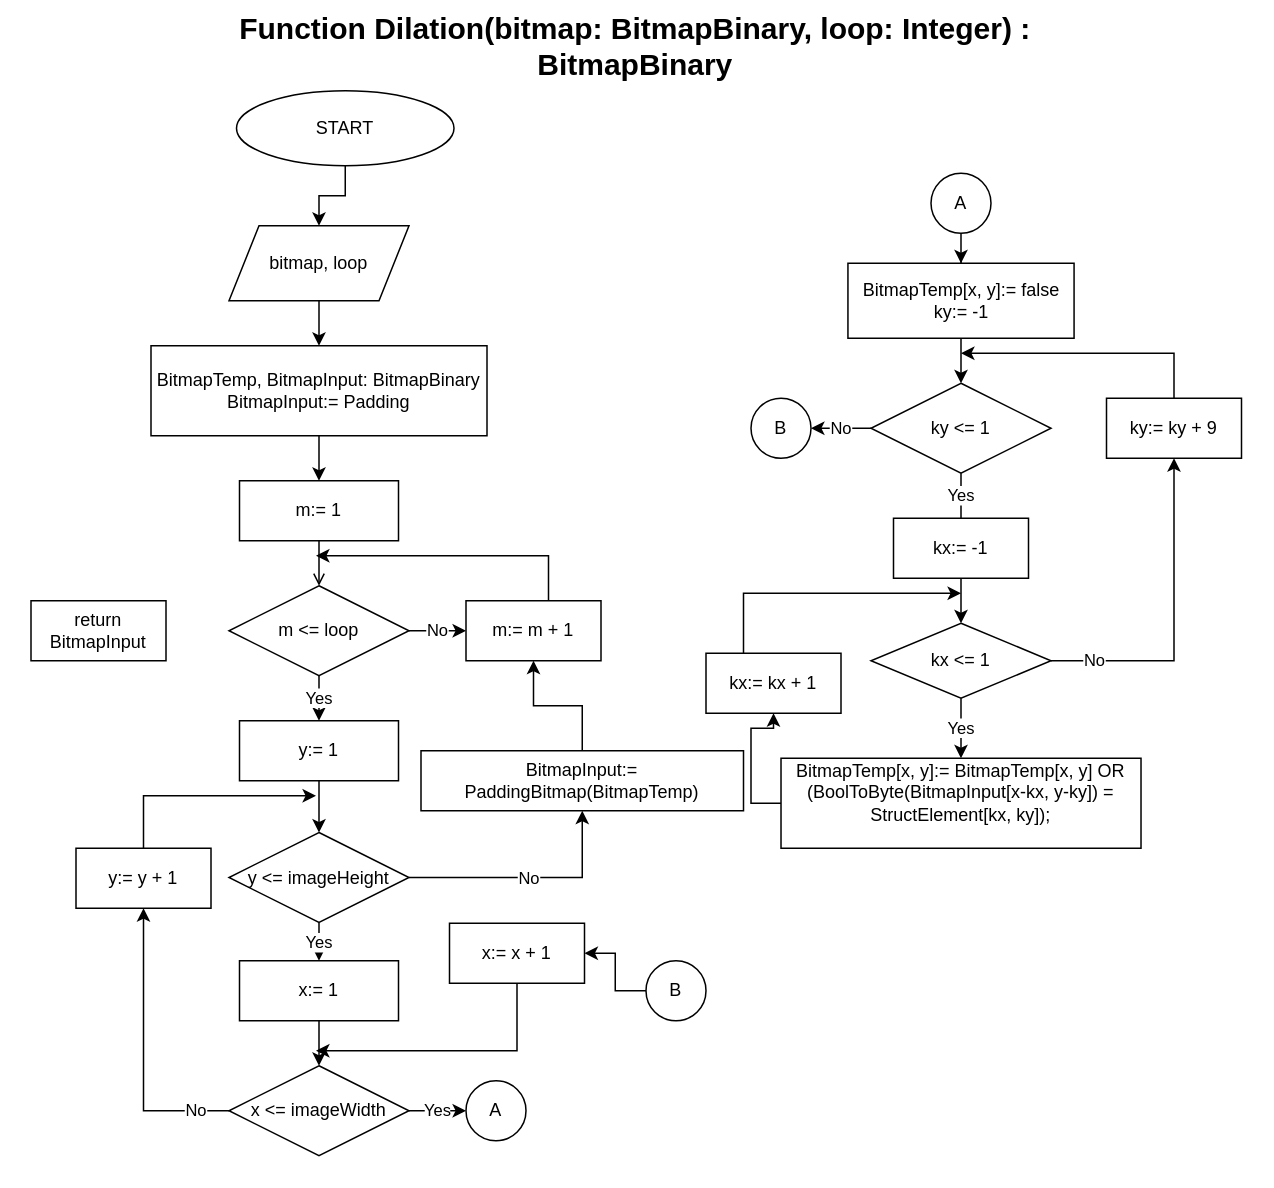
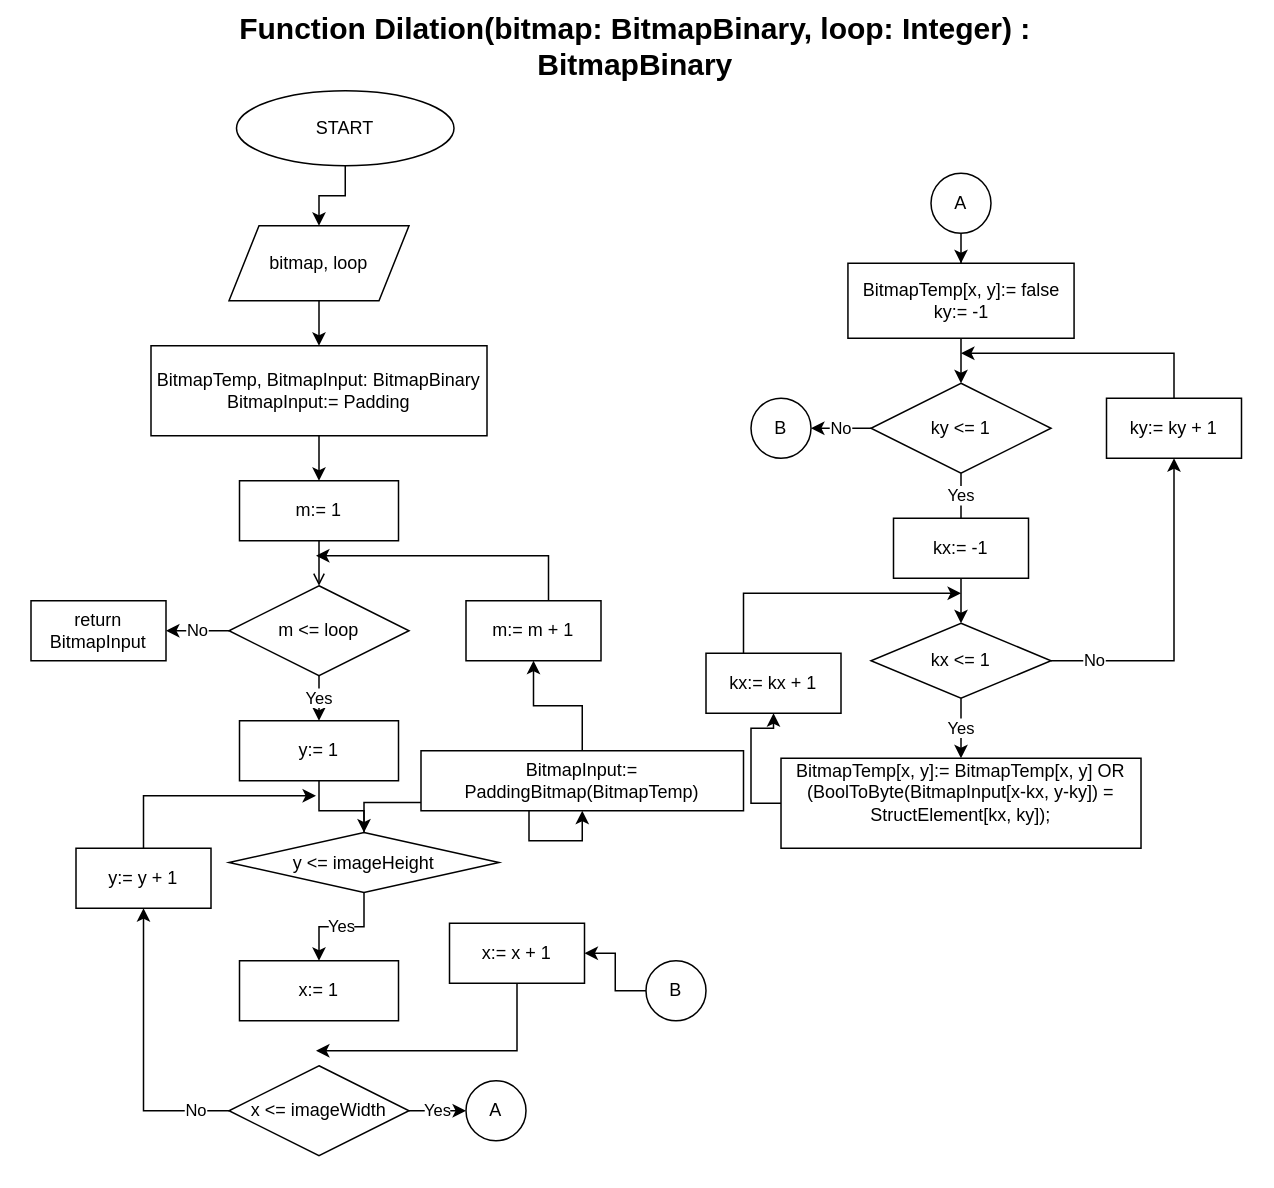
(1174, 428) -> (1174, 428)
(435, 631) -> (203, 631)
(319, 878) -> (364, 863)
(319, 1049) -> none
